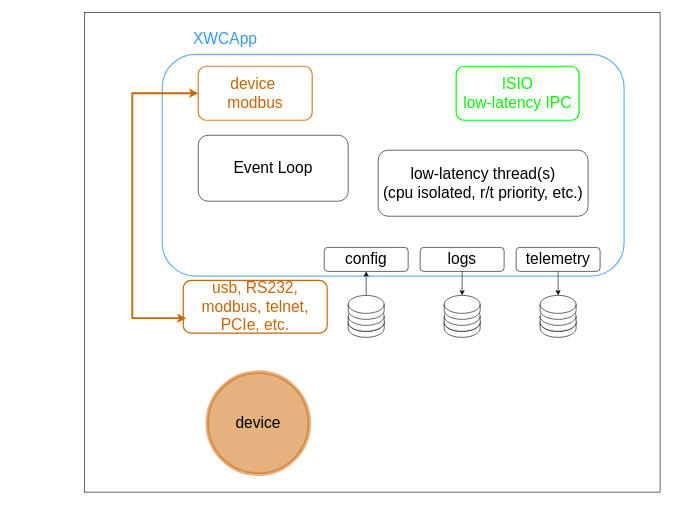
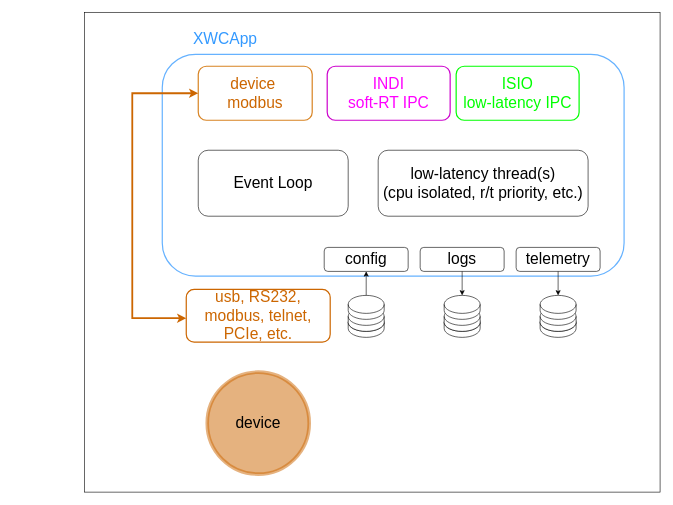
none -> (389, 93)
(273, 168) -> (273, 183)
(255, 307) -> (258, 316)
